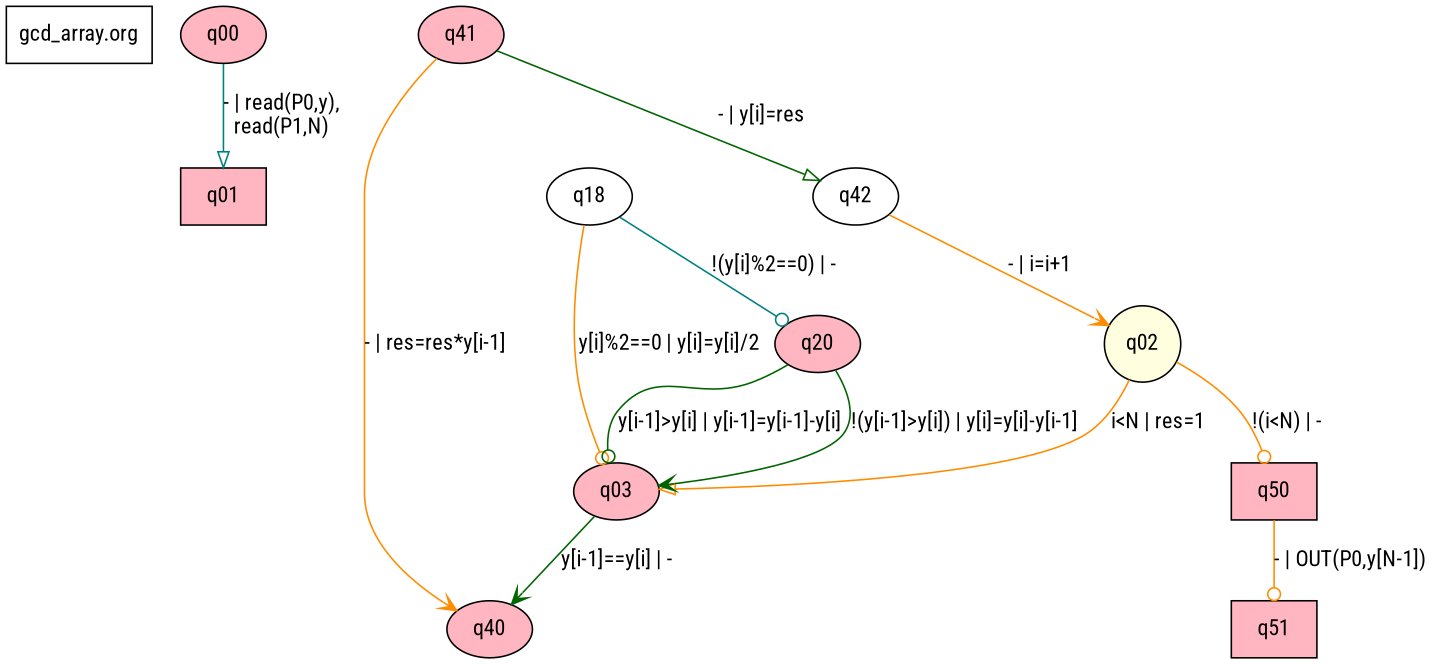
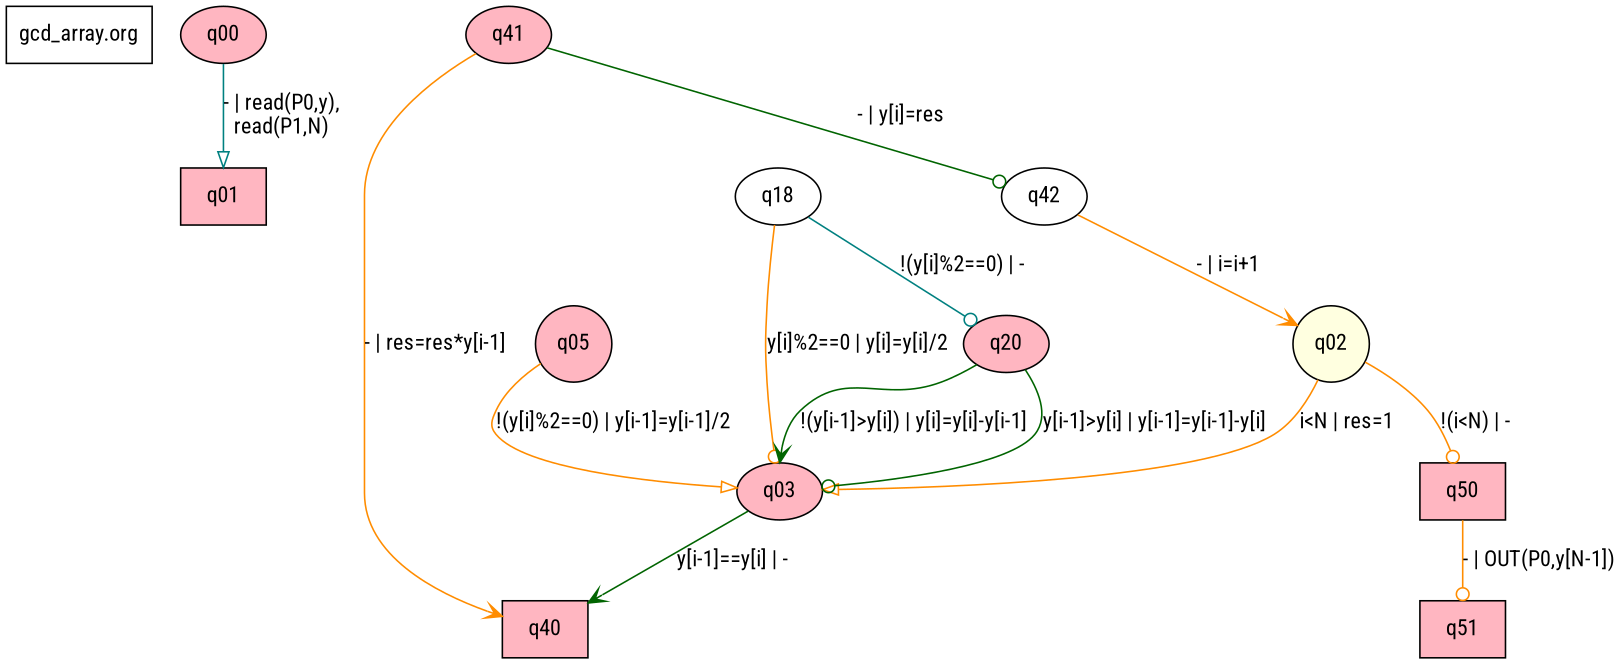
(651, 113) -> (770, 114)
none -> (574, 344)
(490, 629) -> (545, 629)
